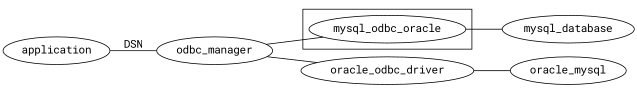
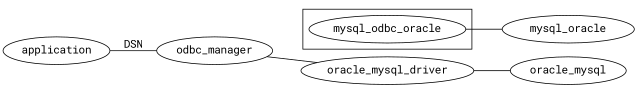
(568, 29) -> (568, 29)
(295, 41) -> none
(387, 71) -> (387, 71)
